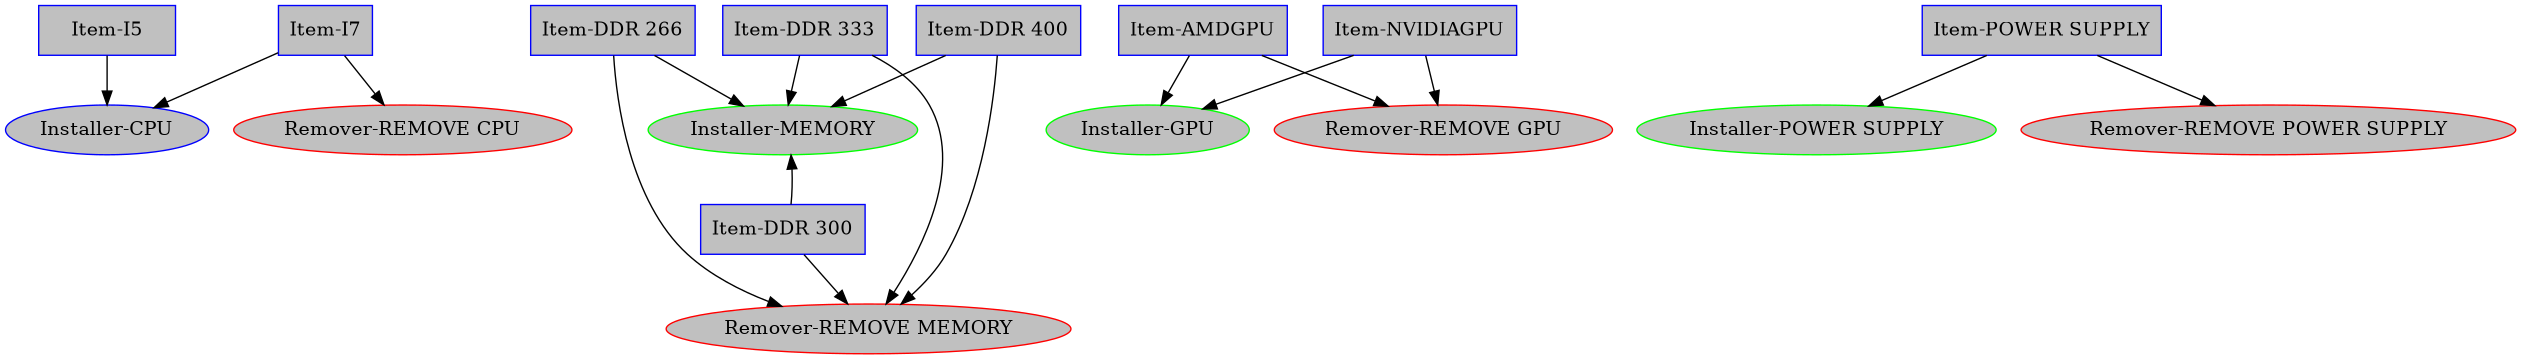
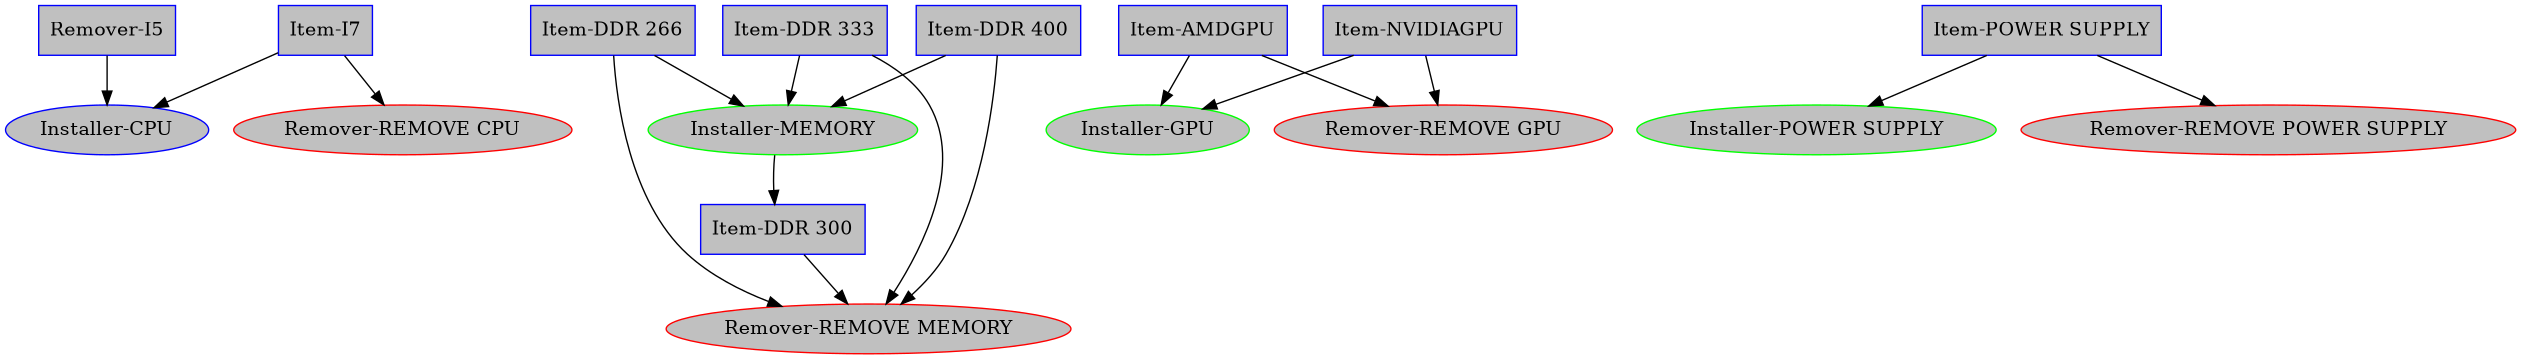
(107, 30) -> (107, 30)
(792, 187) -> (774, 173)
